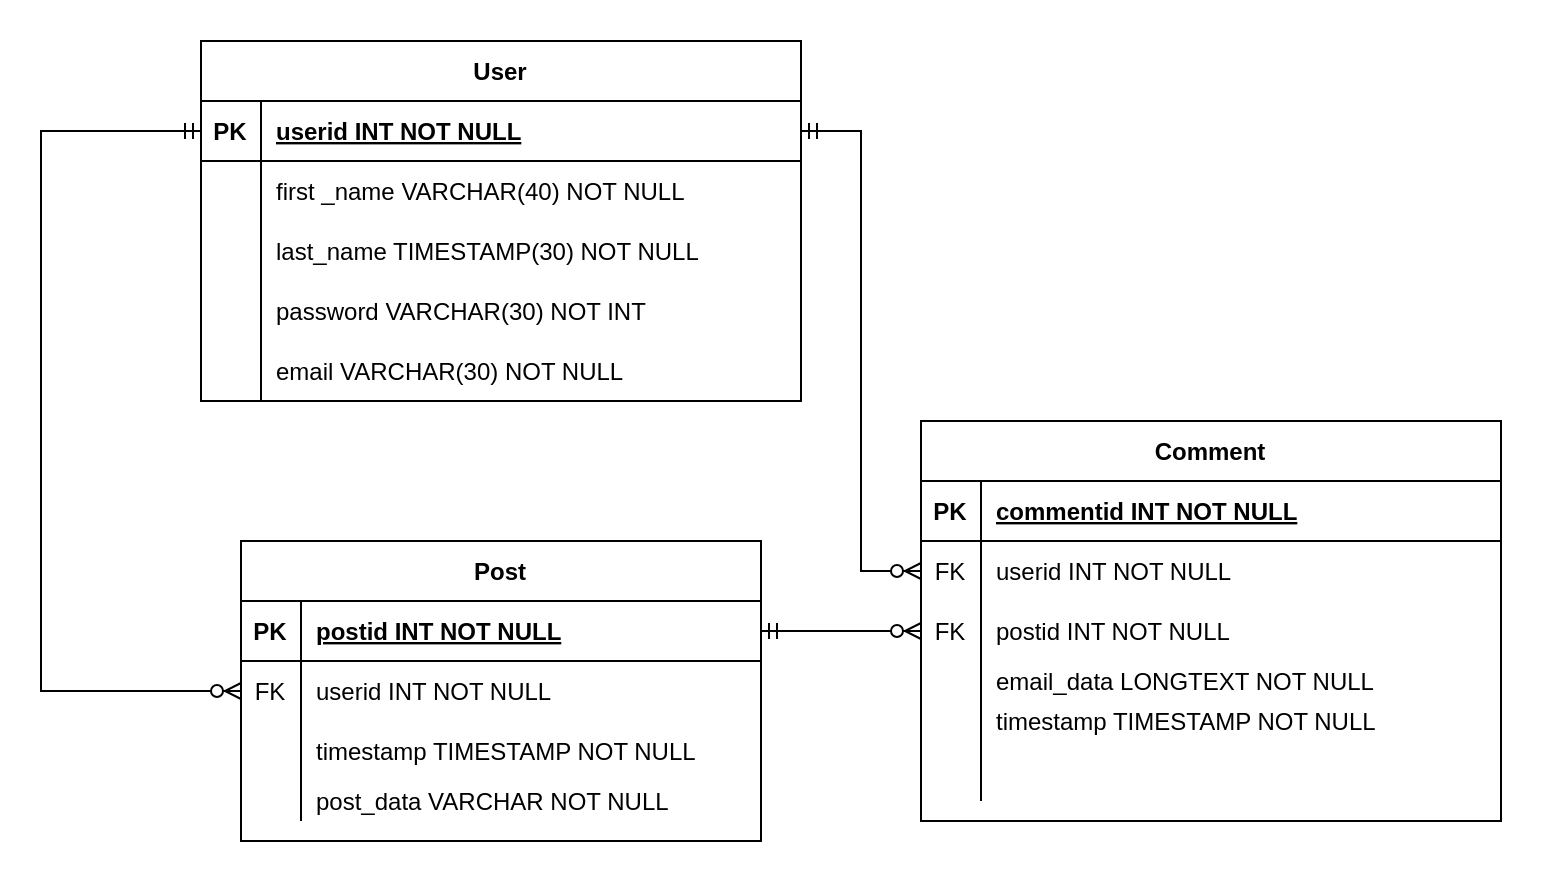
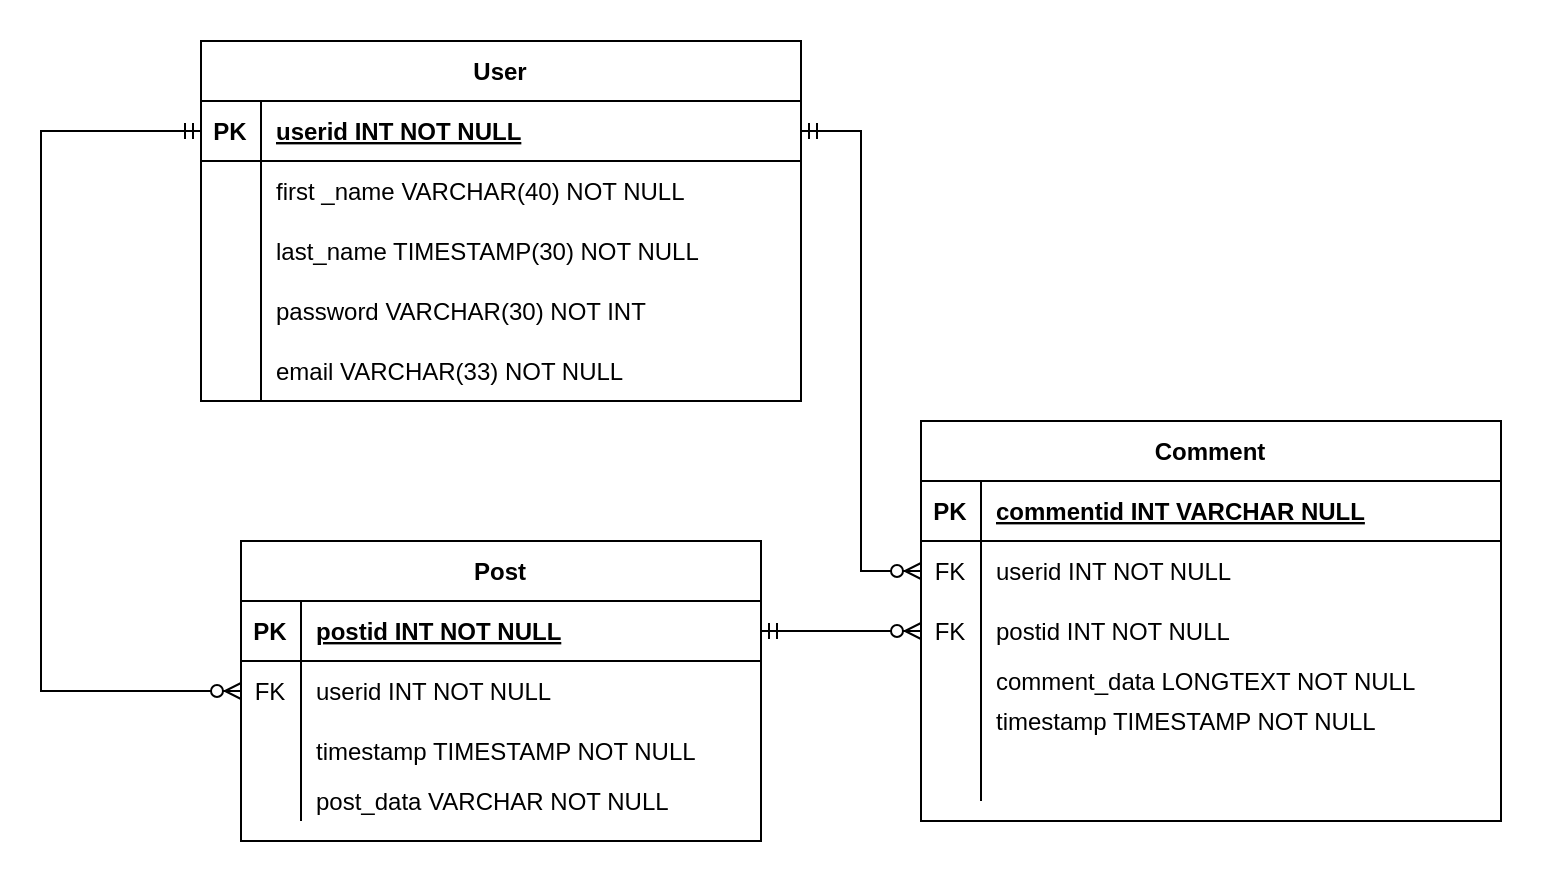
(435, 372) -> (435, 372)
(1131, 512) -> (1158, 512)
(1169, 682) -> (1188, 682)
